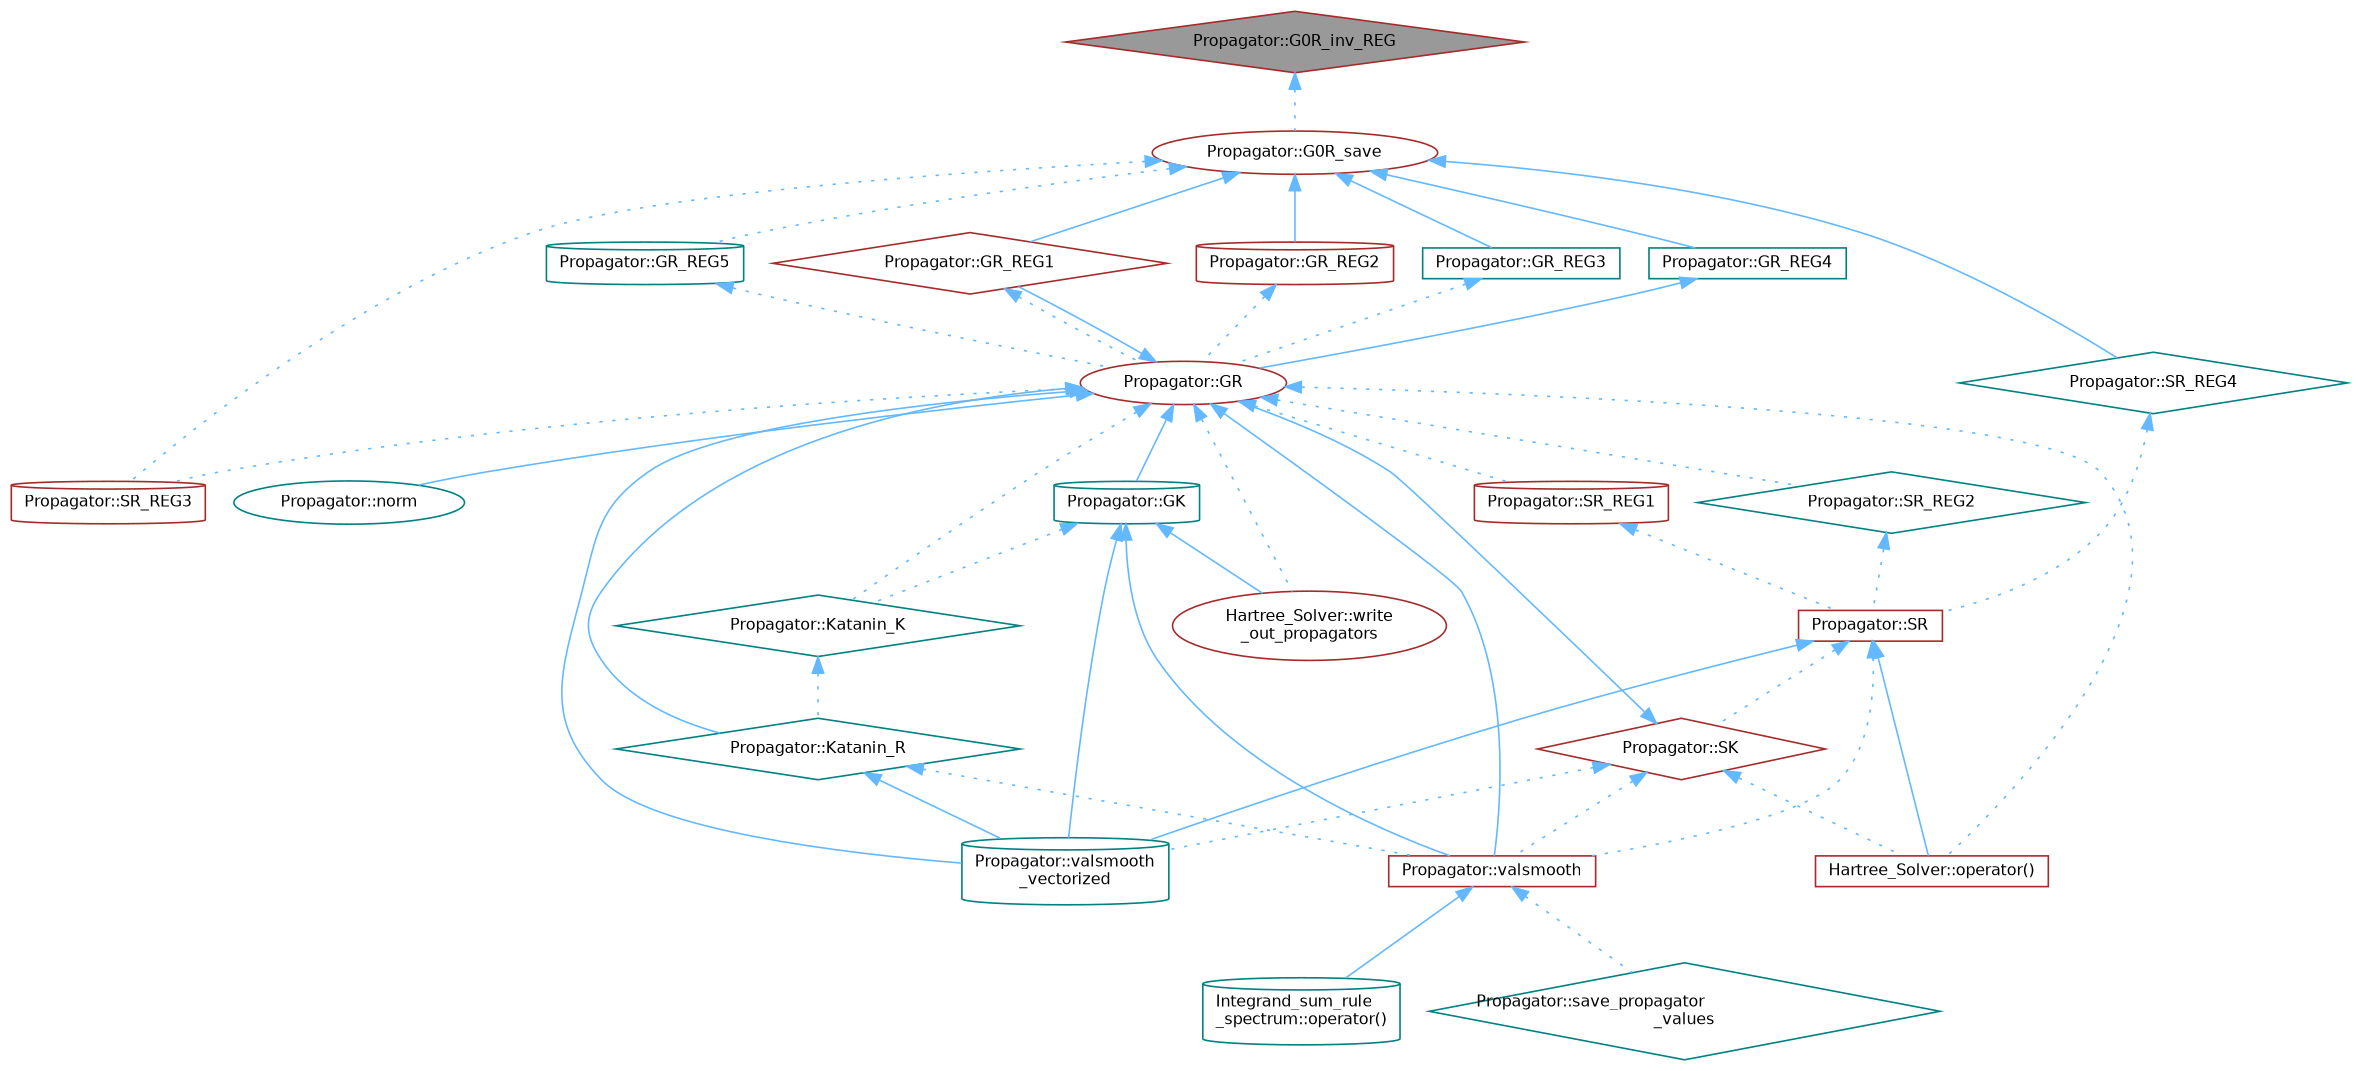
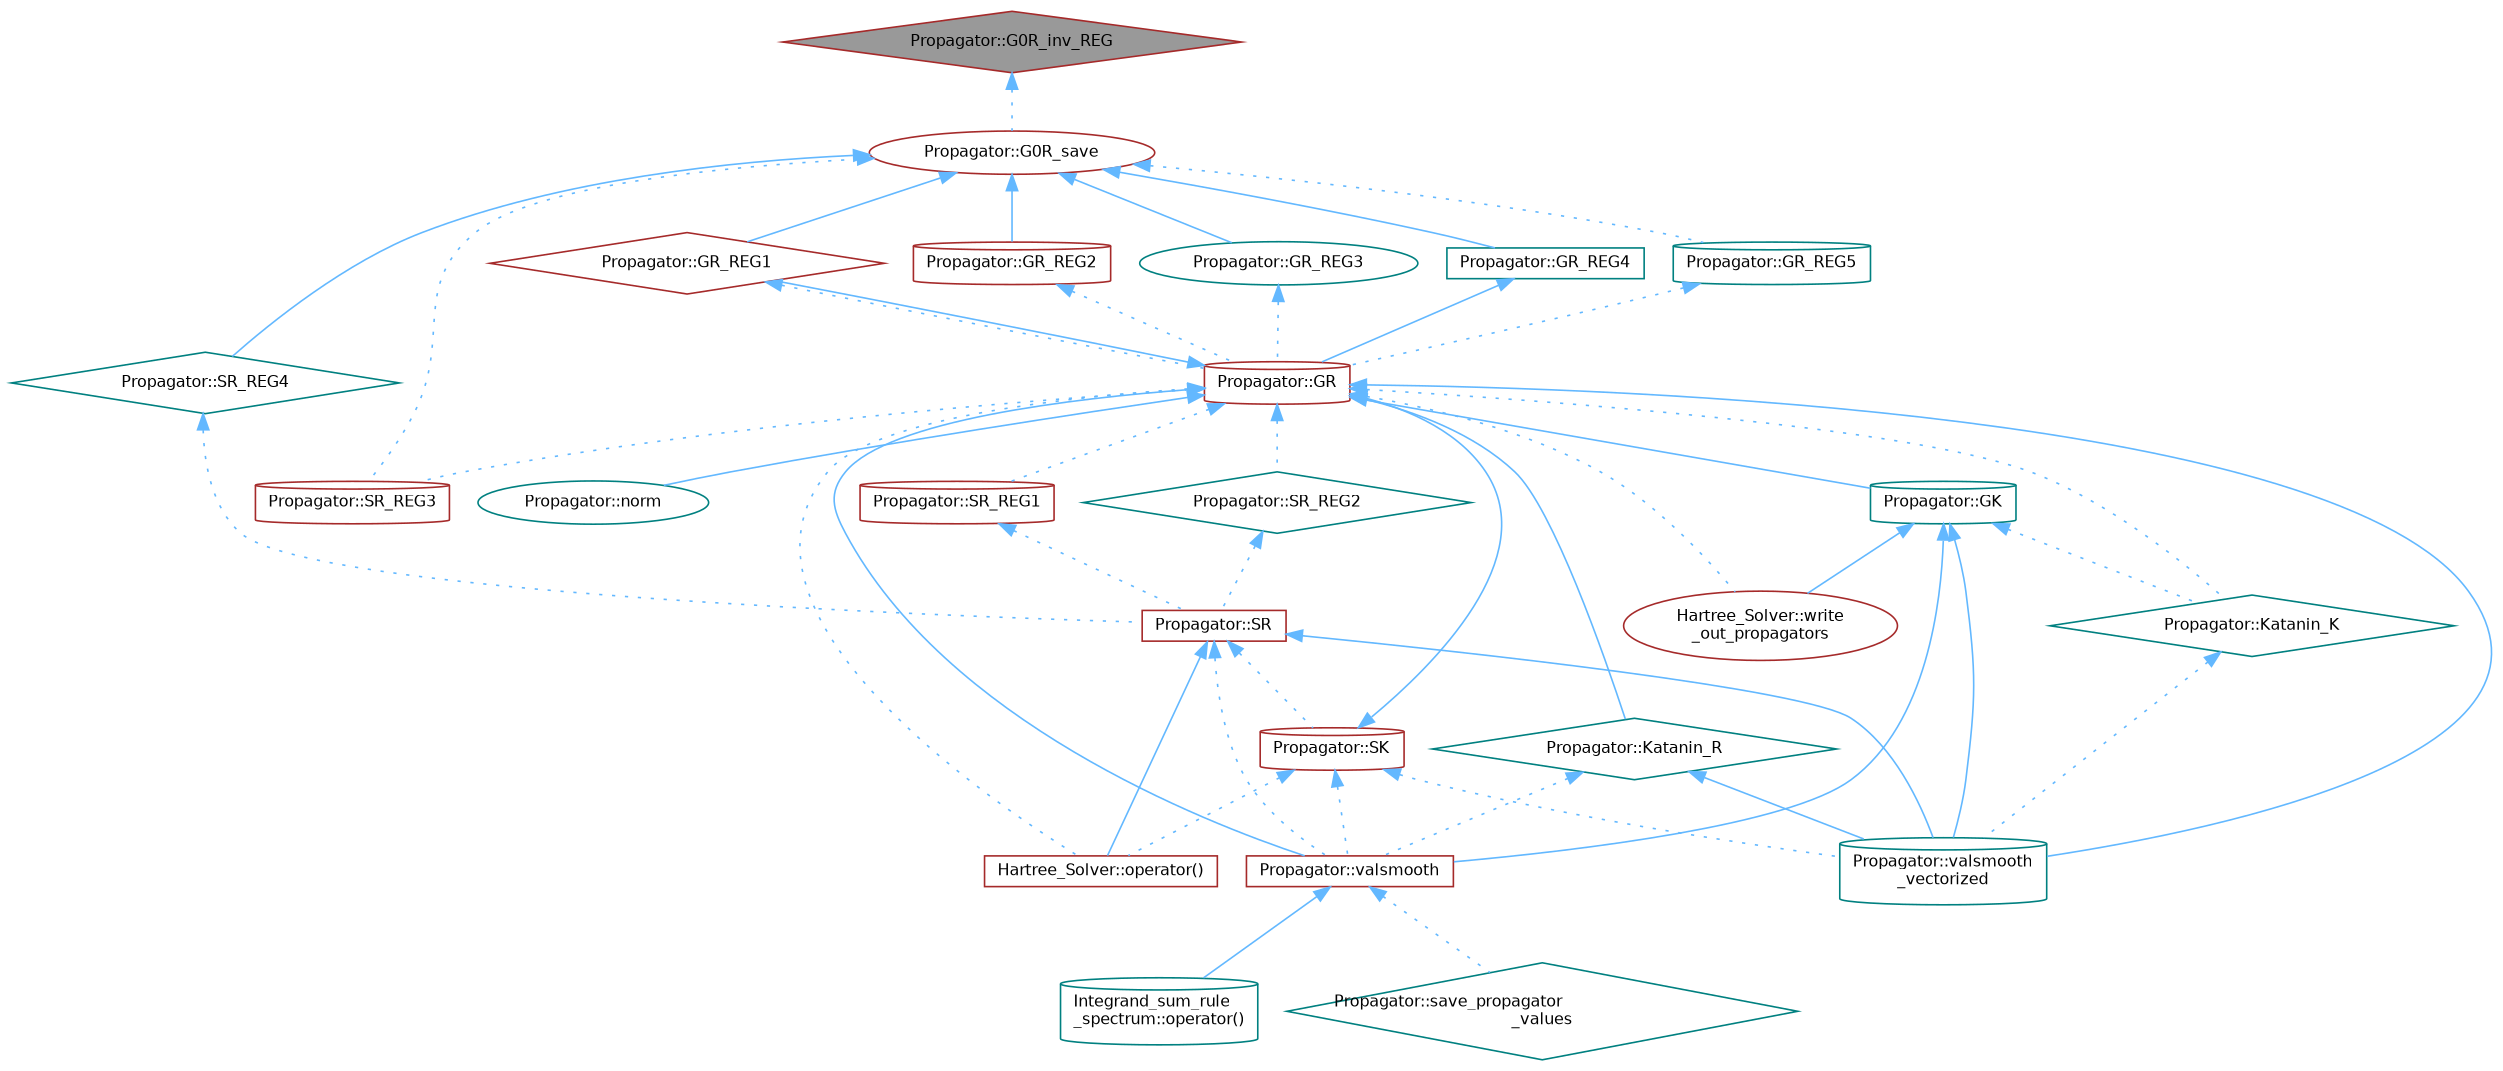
(1521, 263) -> (1279, 263)
(1183, 383) -> (1277, 383)
(818, 696) -> (2096, 750)
(1681, 749) -> (1332, 749)
